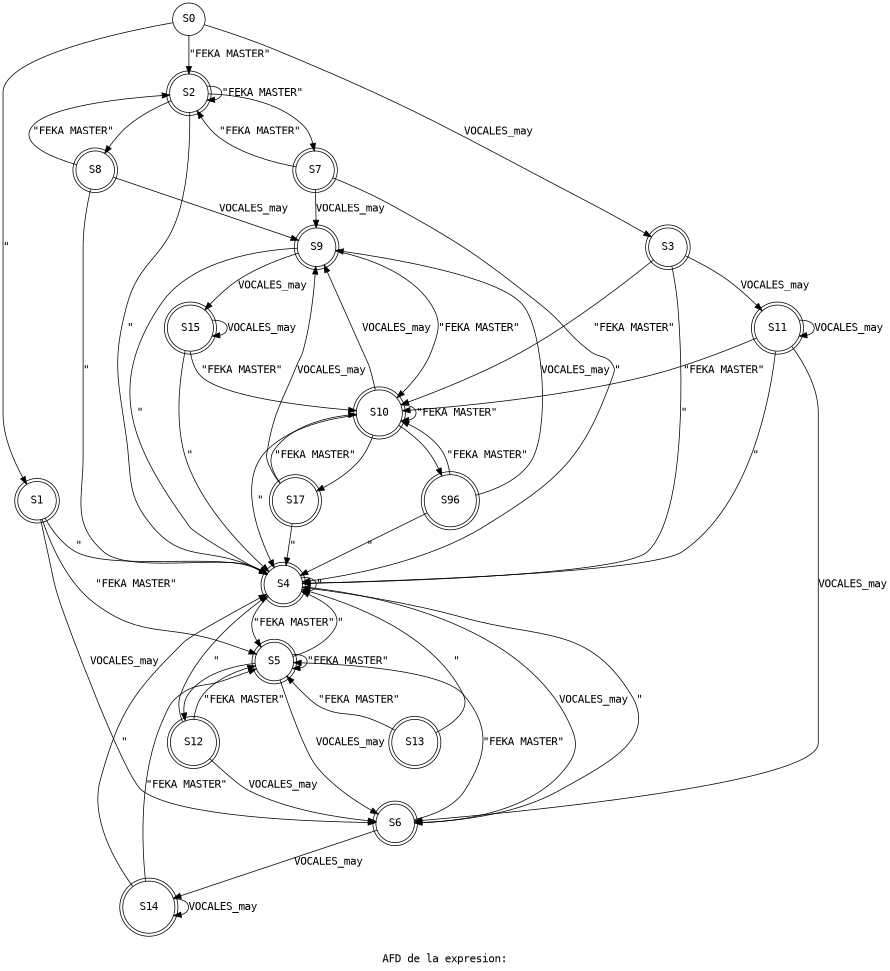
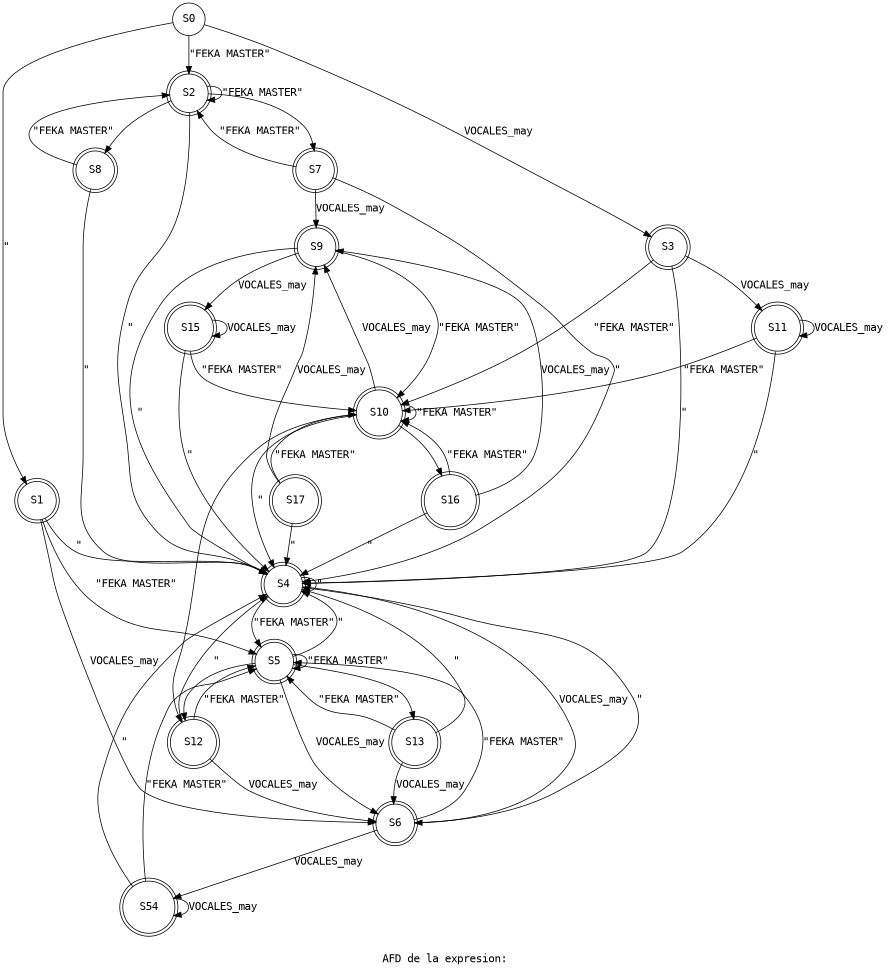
(202, 207) -> none
(354, 466) -> (206, 522)
(450, 501) -> (450, 501)
none -> (359, 677)
(816, 745) -> (396, 779)
(149, 907) -> (149, 907)
